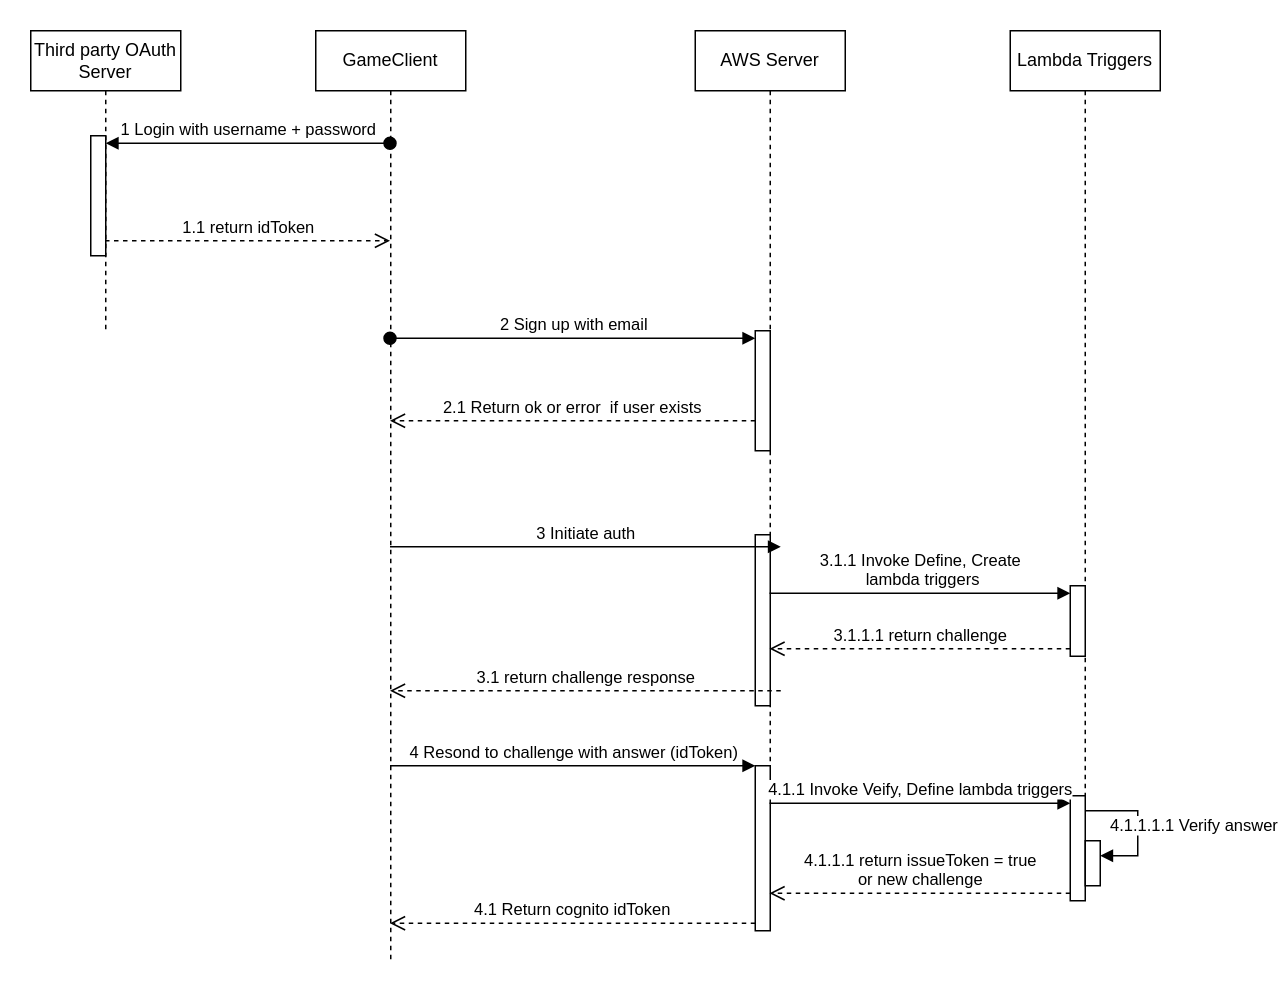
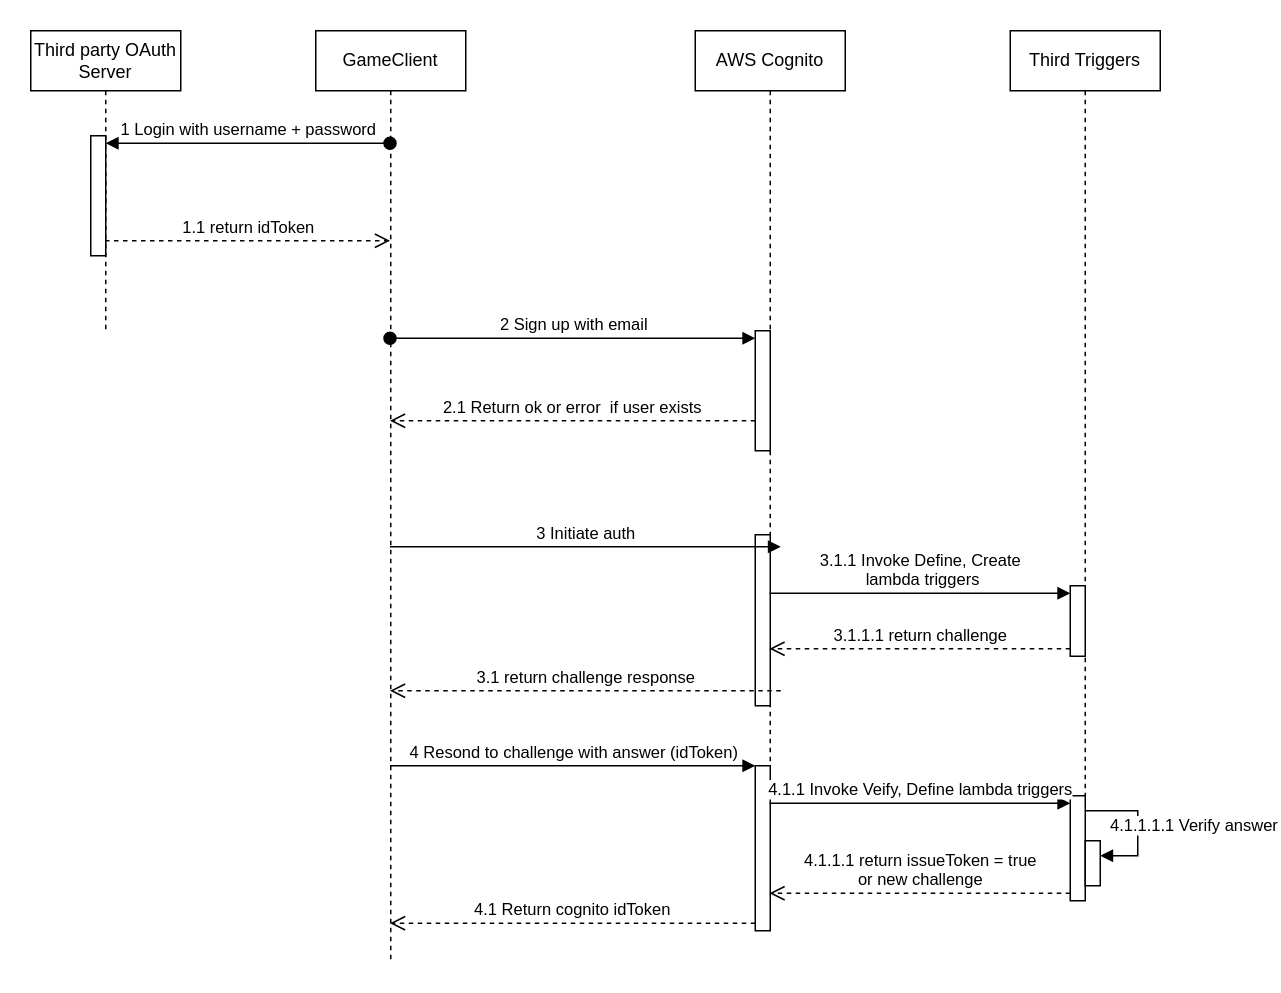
(770, 61) -> (770, 61)
(1085, 61) -> (1085, 61)
